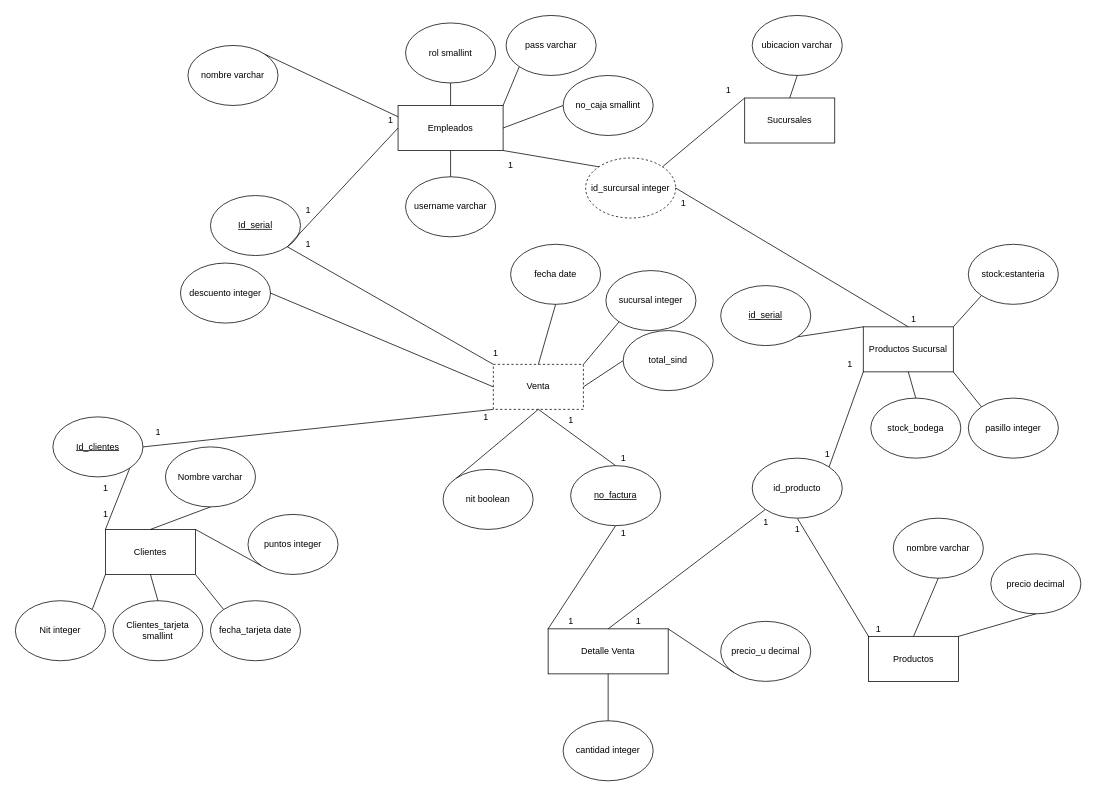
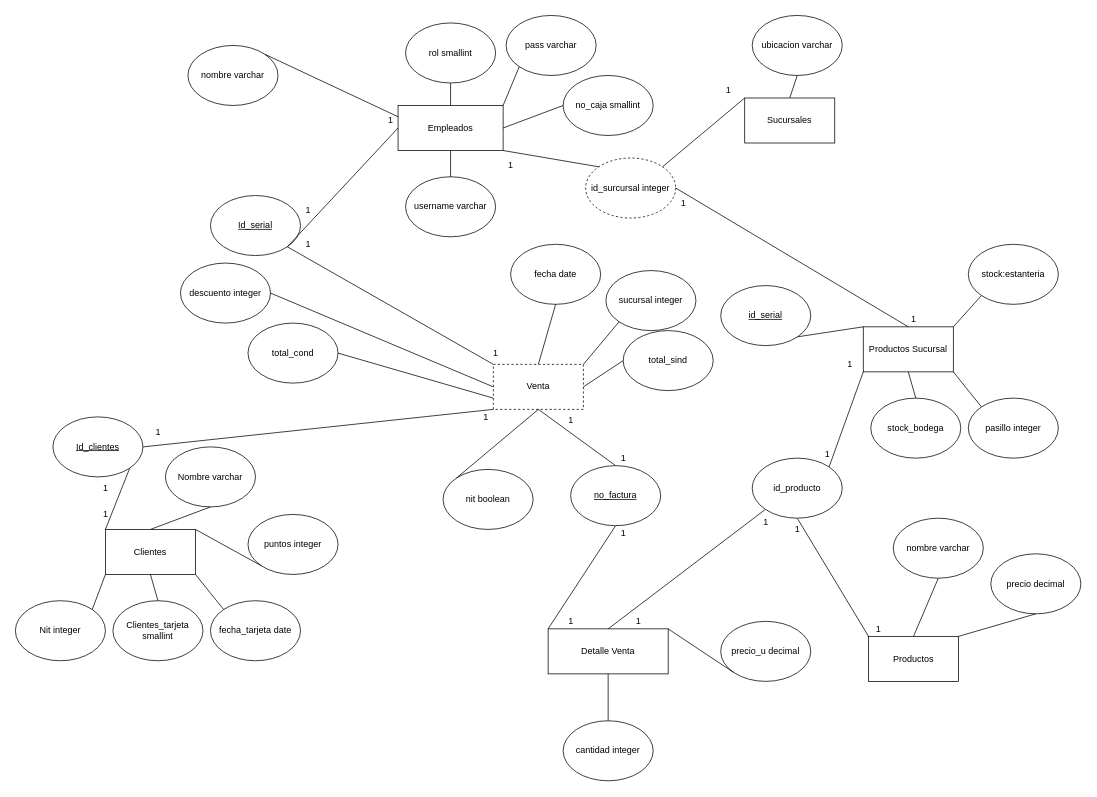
none -> (293, 353)
none -> (416, 376)
